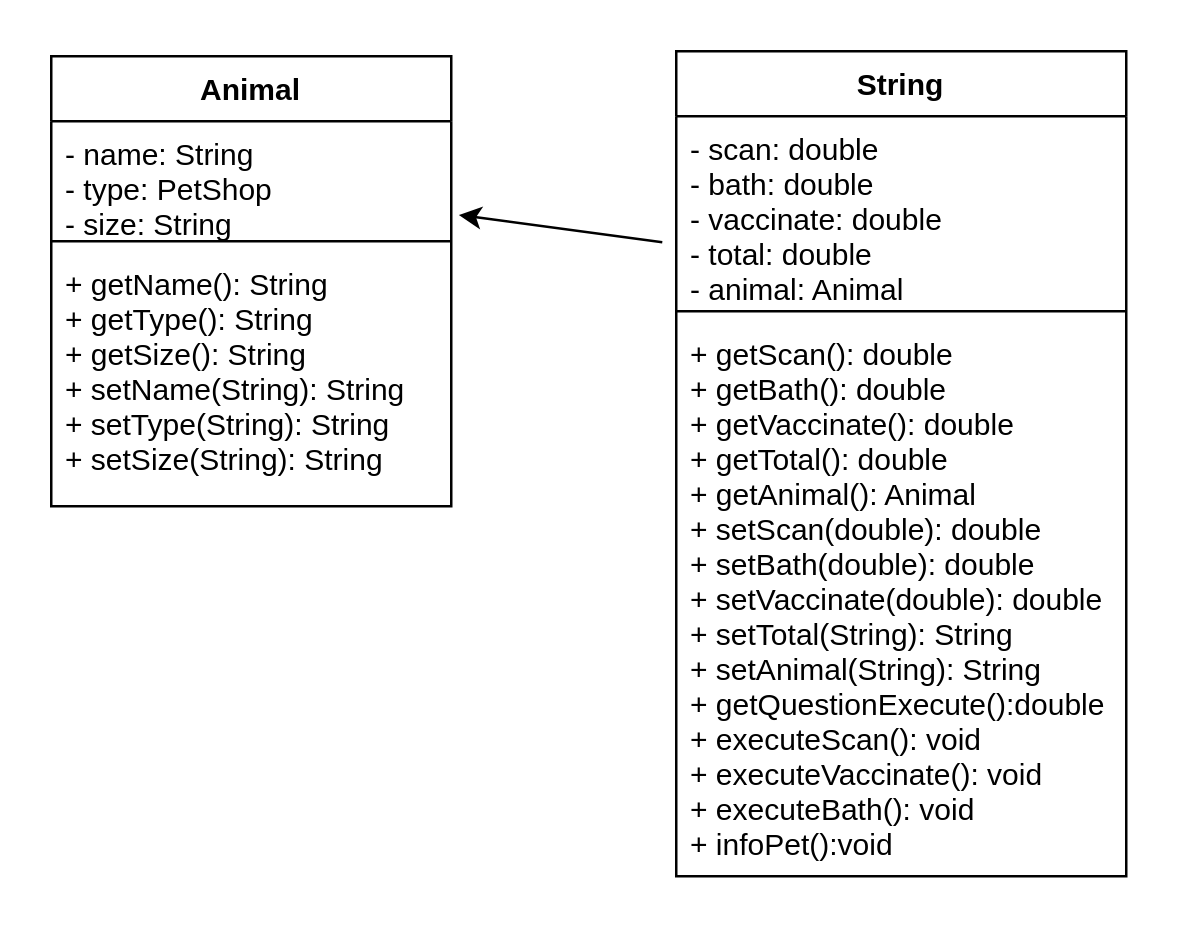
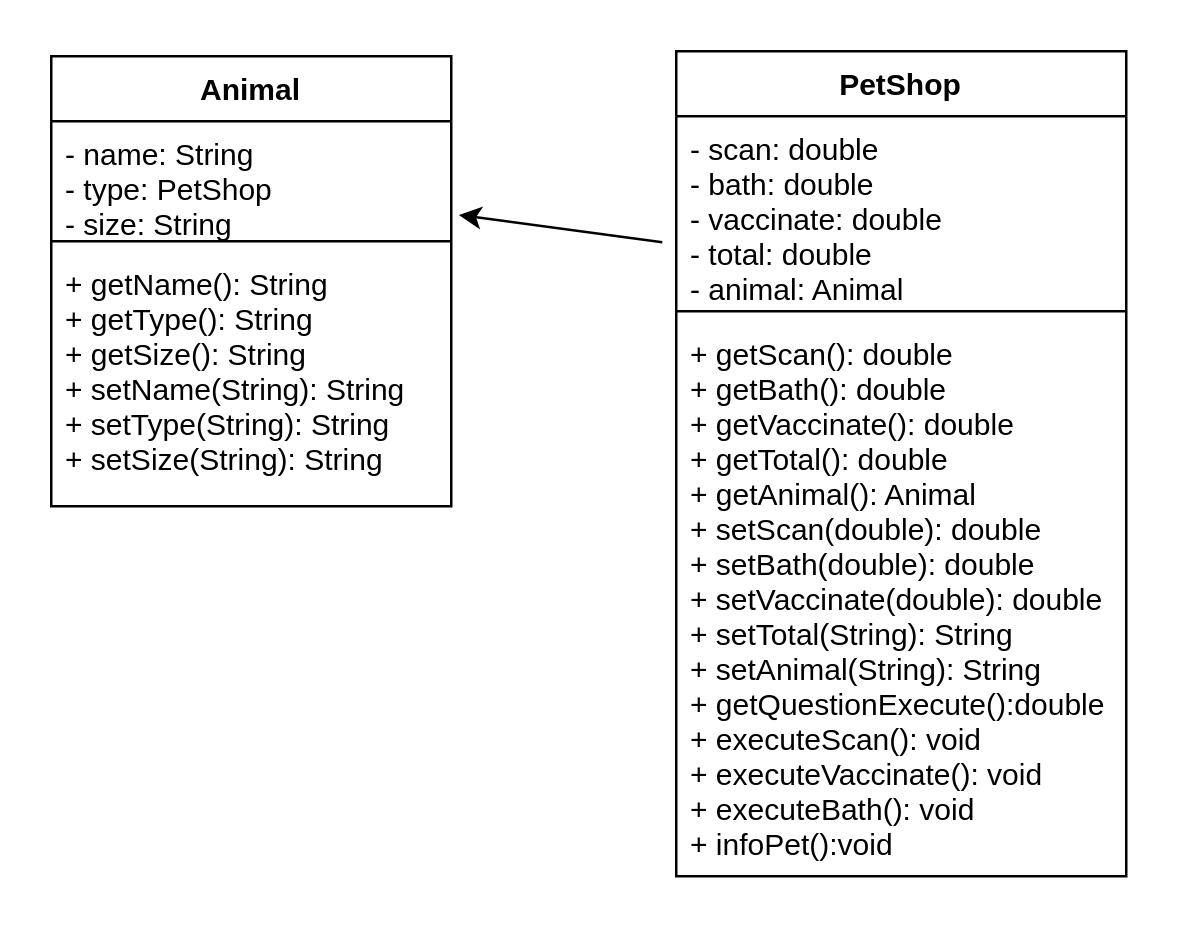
(900, 85) -> (900, 85)
